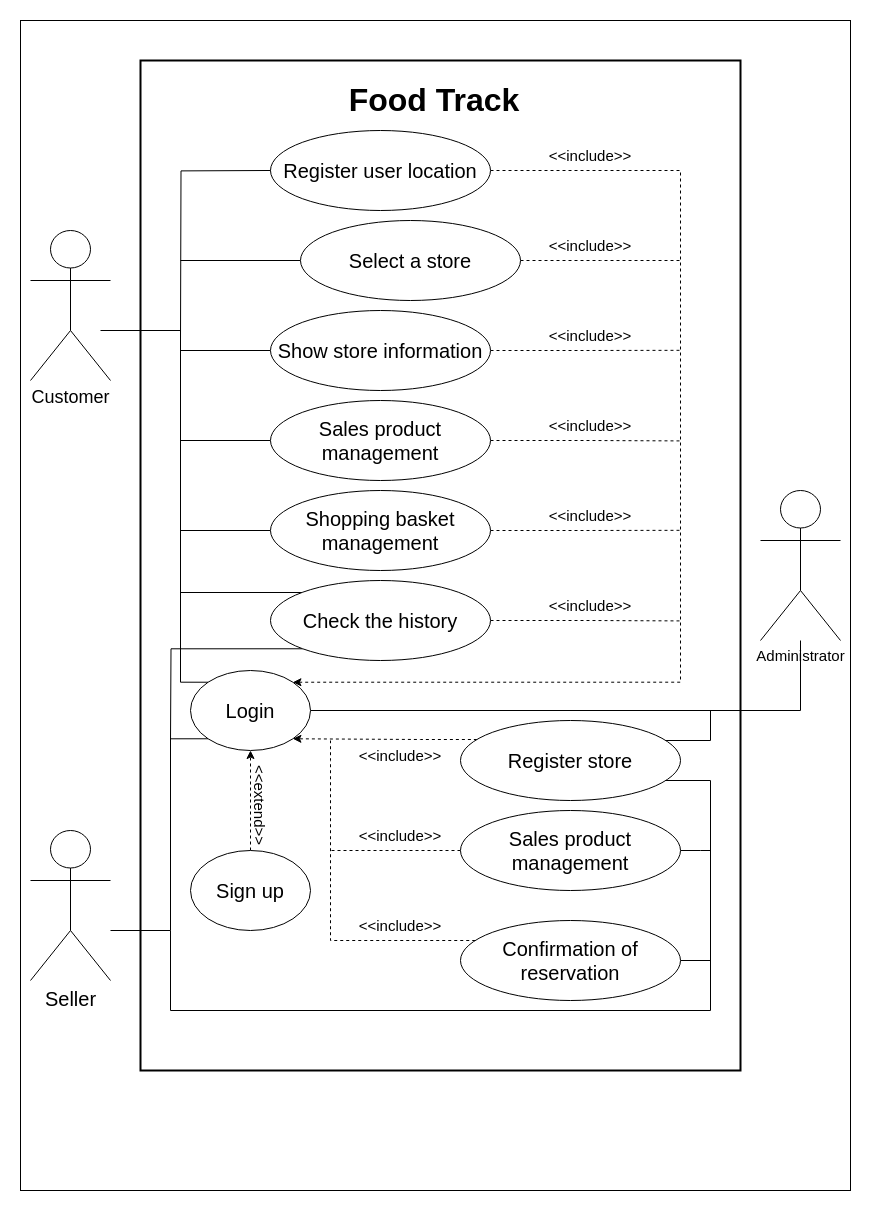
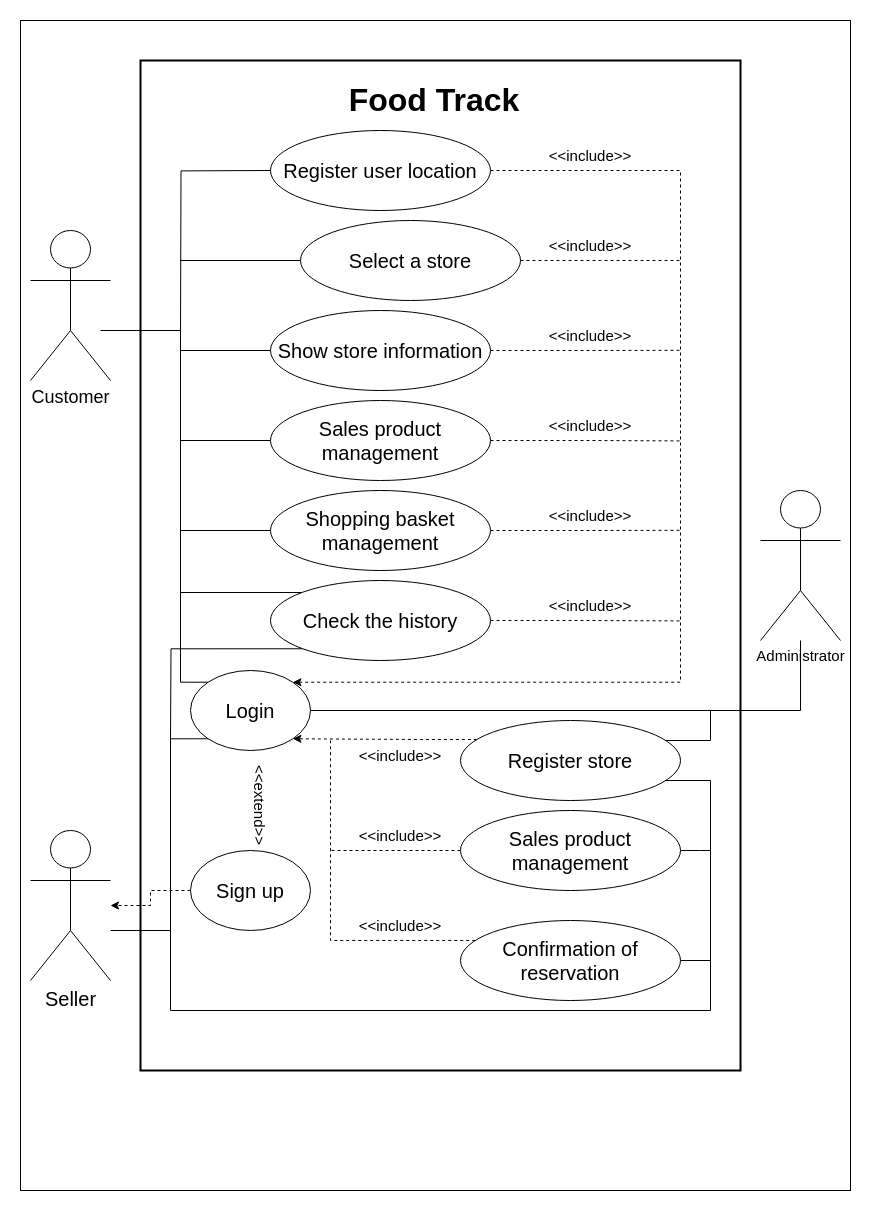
(251, 804) -> (151, 895)
